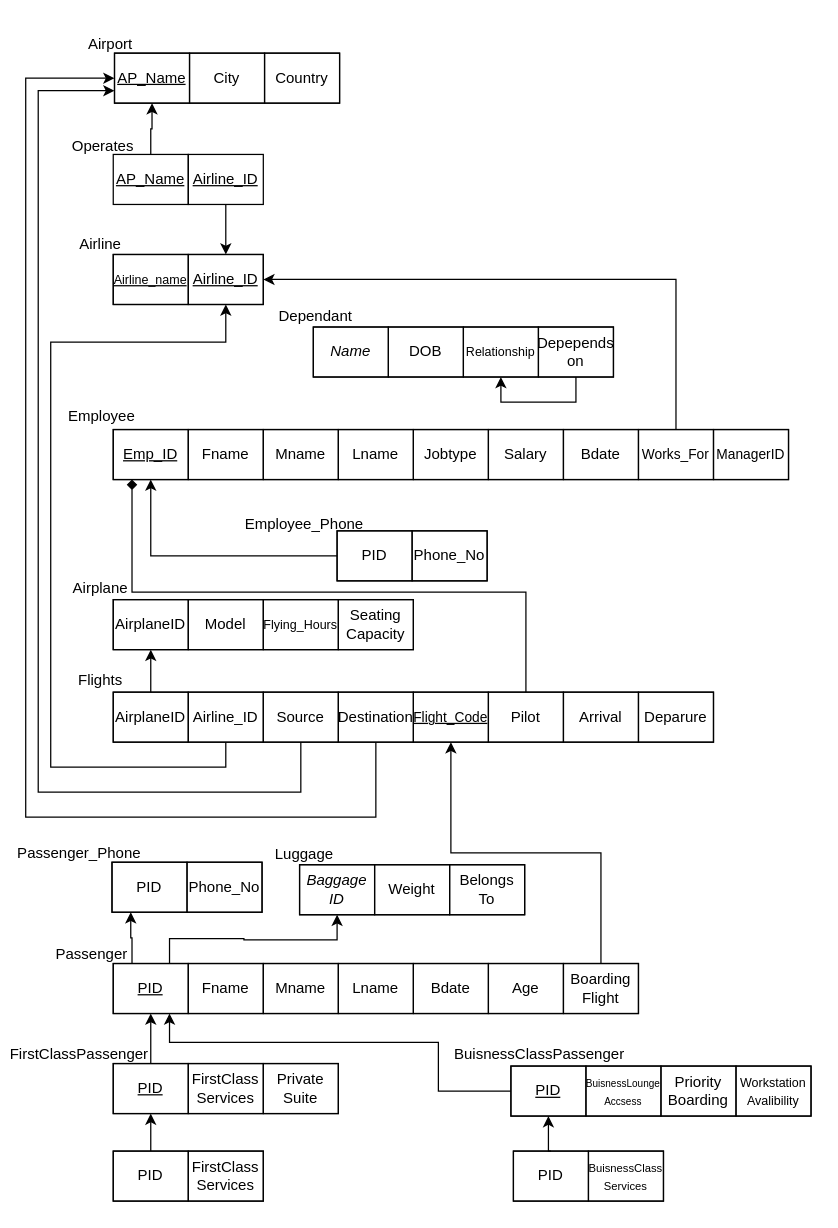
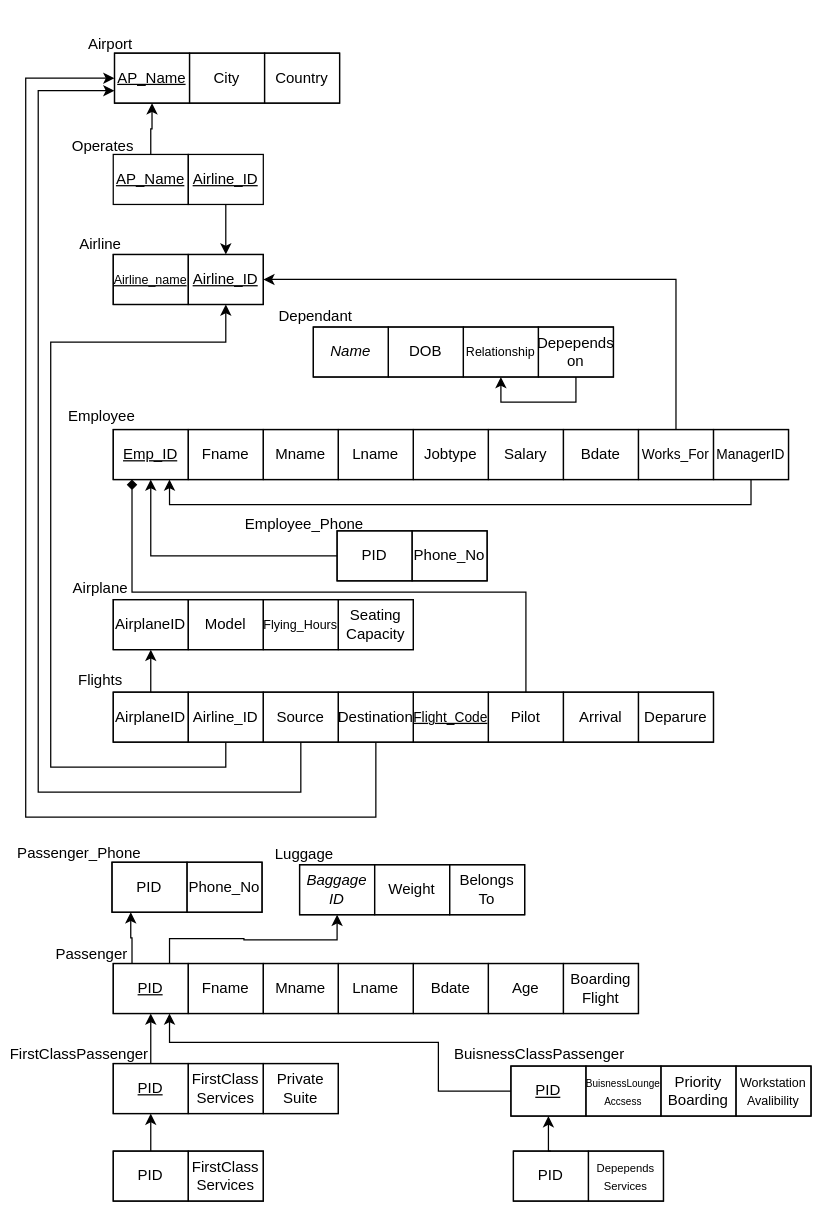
none -> (465, 504)
(530, 853) -> none
(626, 1176) -> (626, 1176)
